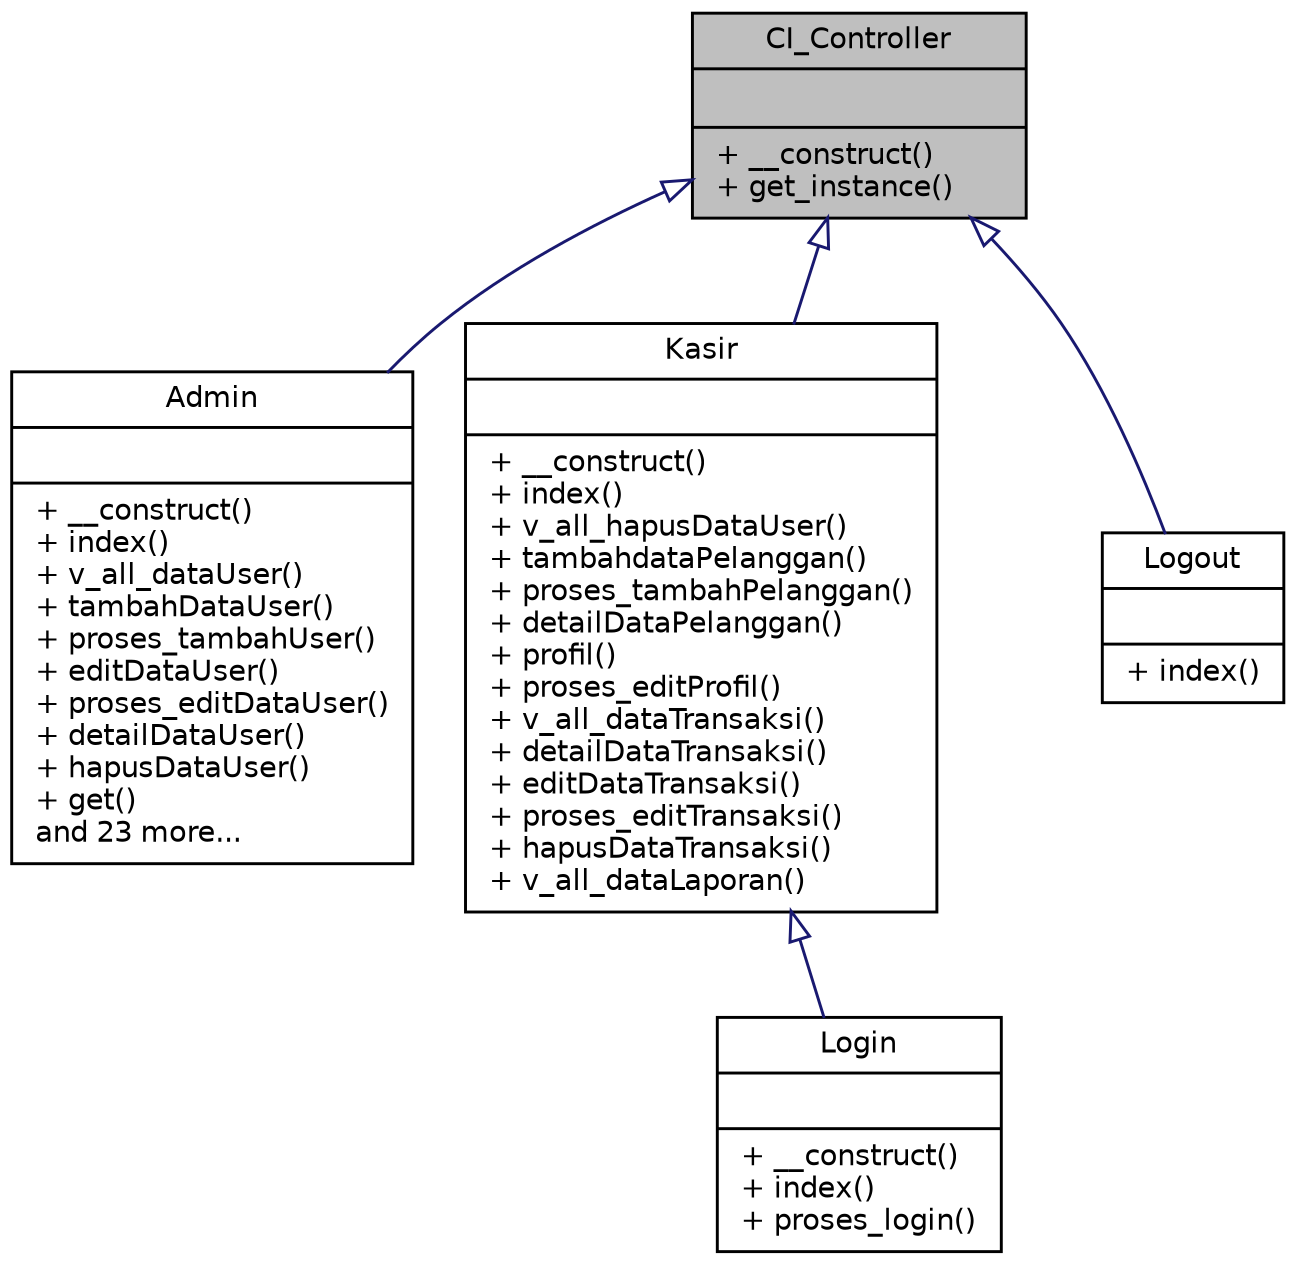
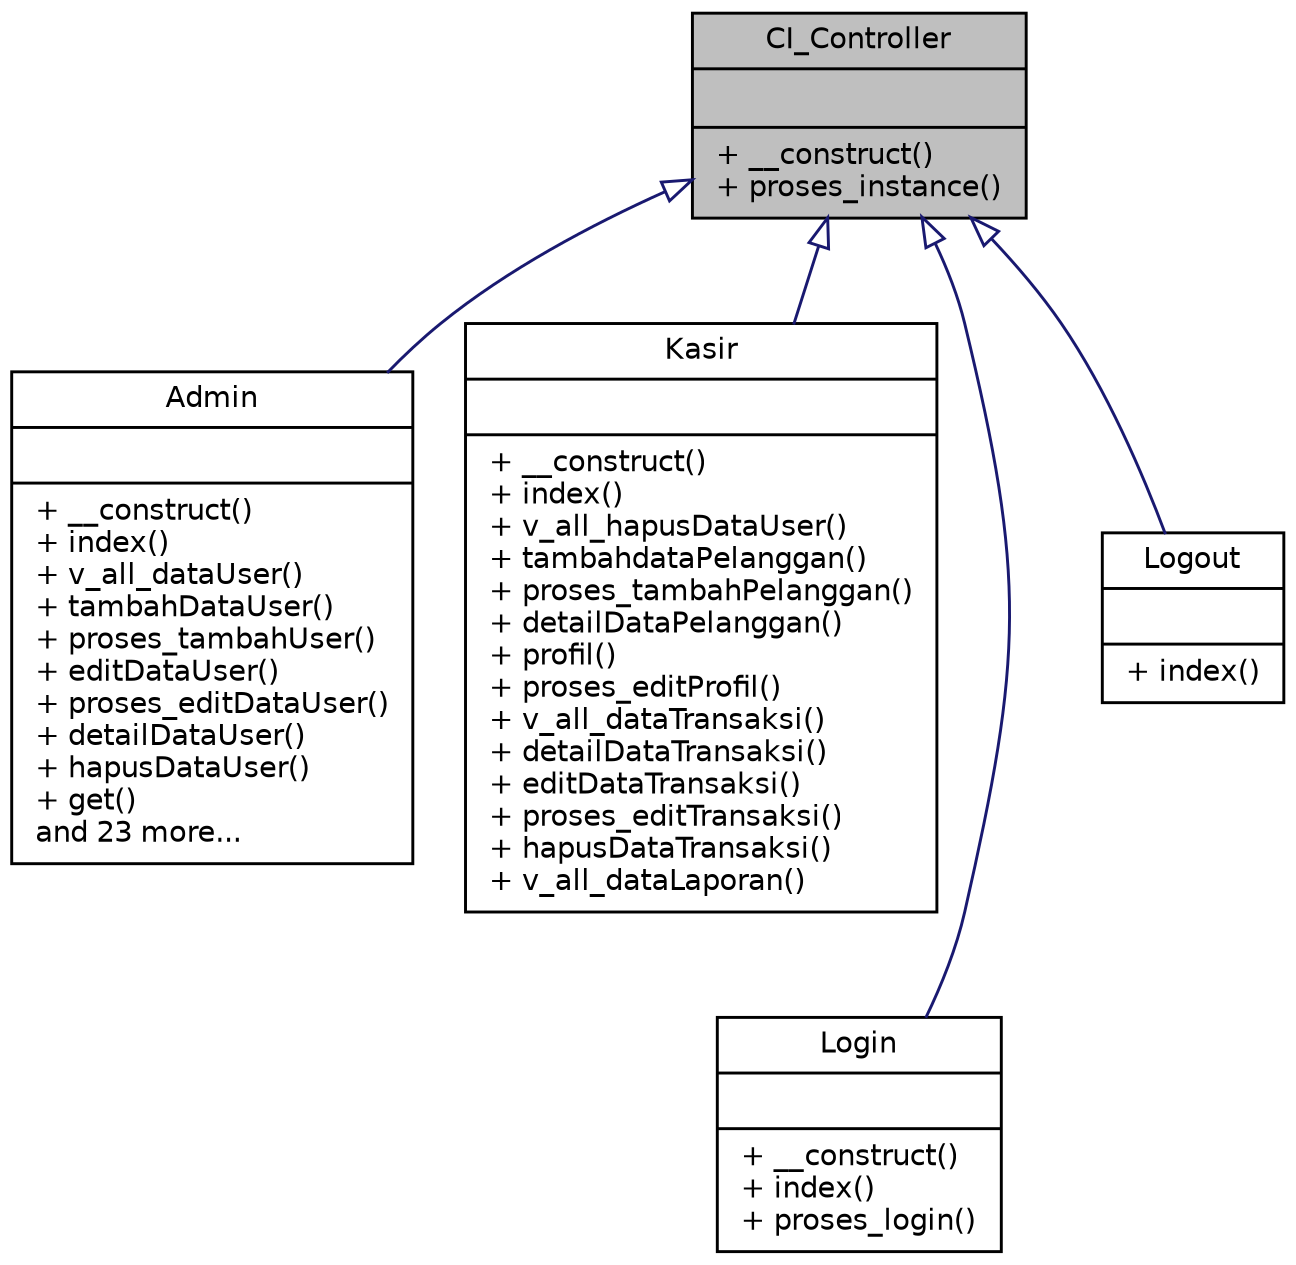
(836, 187) -> (859, 187)
(812, 979) -> (1009, 632)
